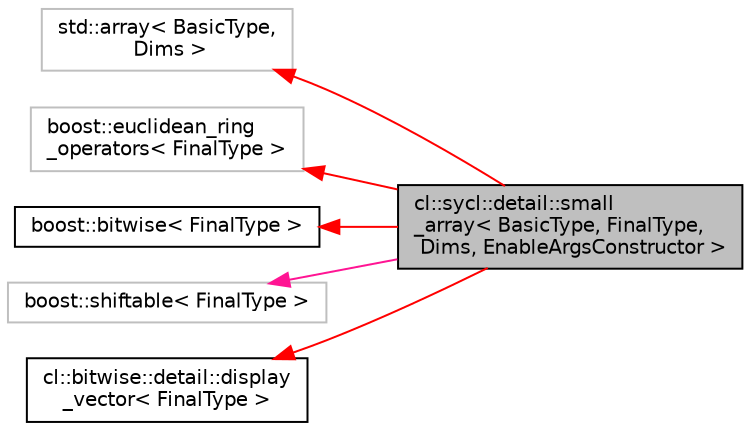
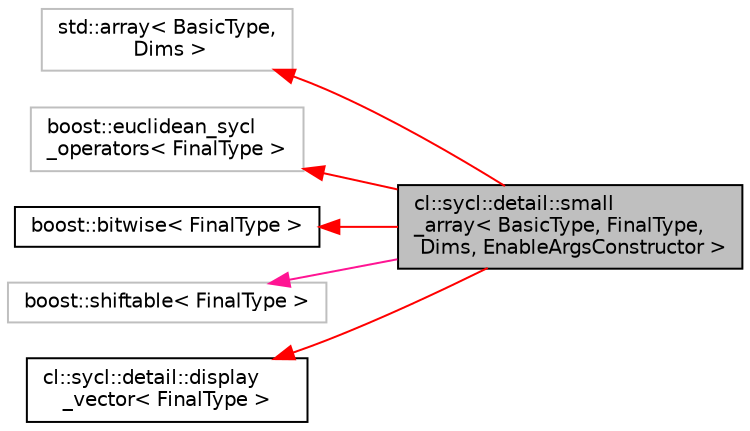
(167, 139) -> (167, 139)
(167, 390) -> (167, 390)
